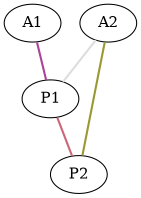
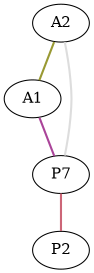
(50, 99) -> (61, 175)
(94, 99) -> (47, 61)
